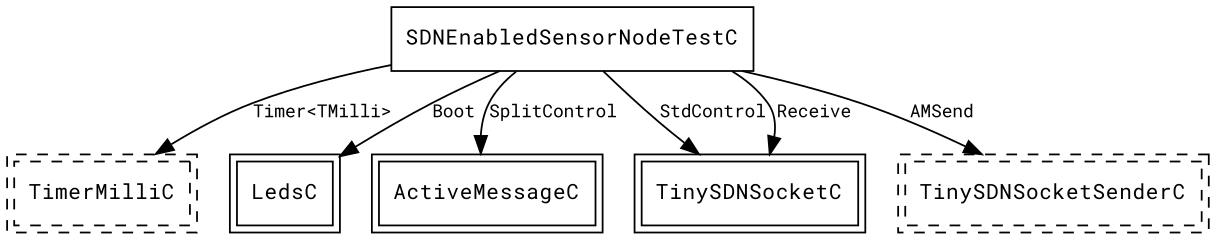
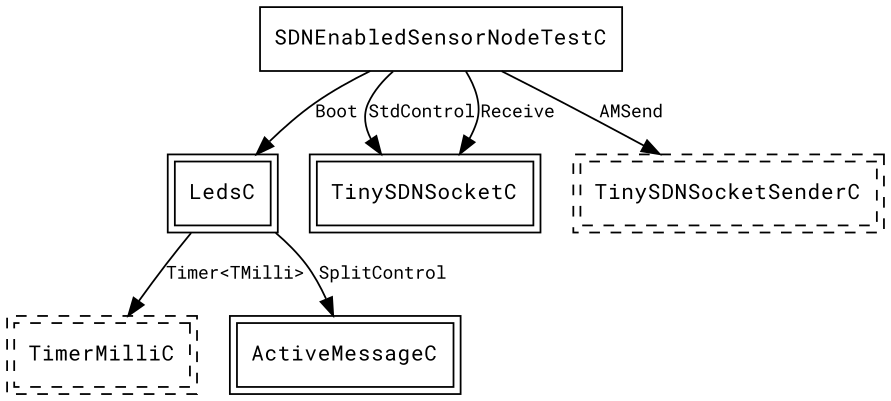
(277, 94) -> (164, 266)
(491, 99) -> (305, 263)
